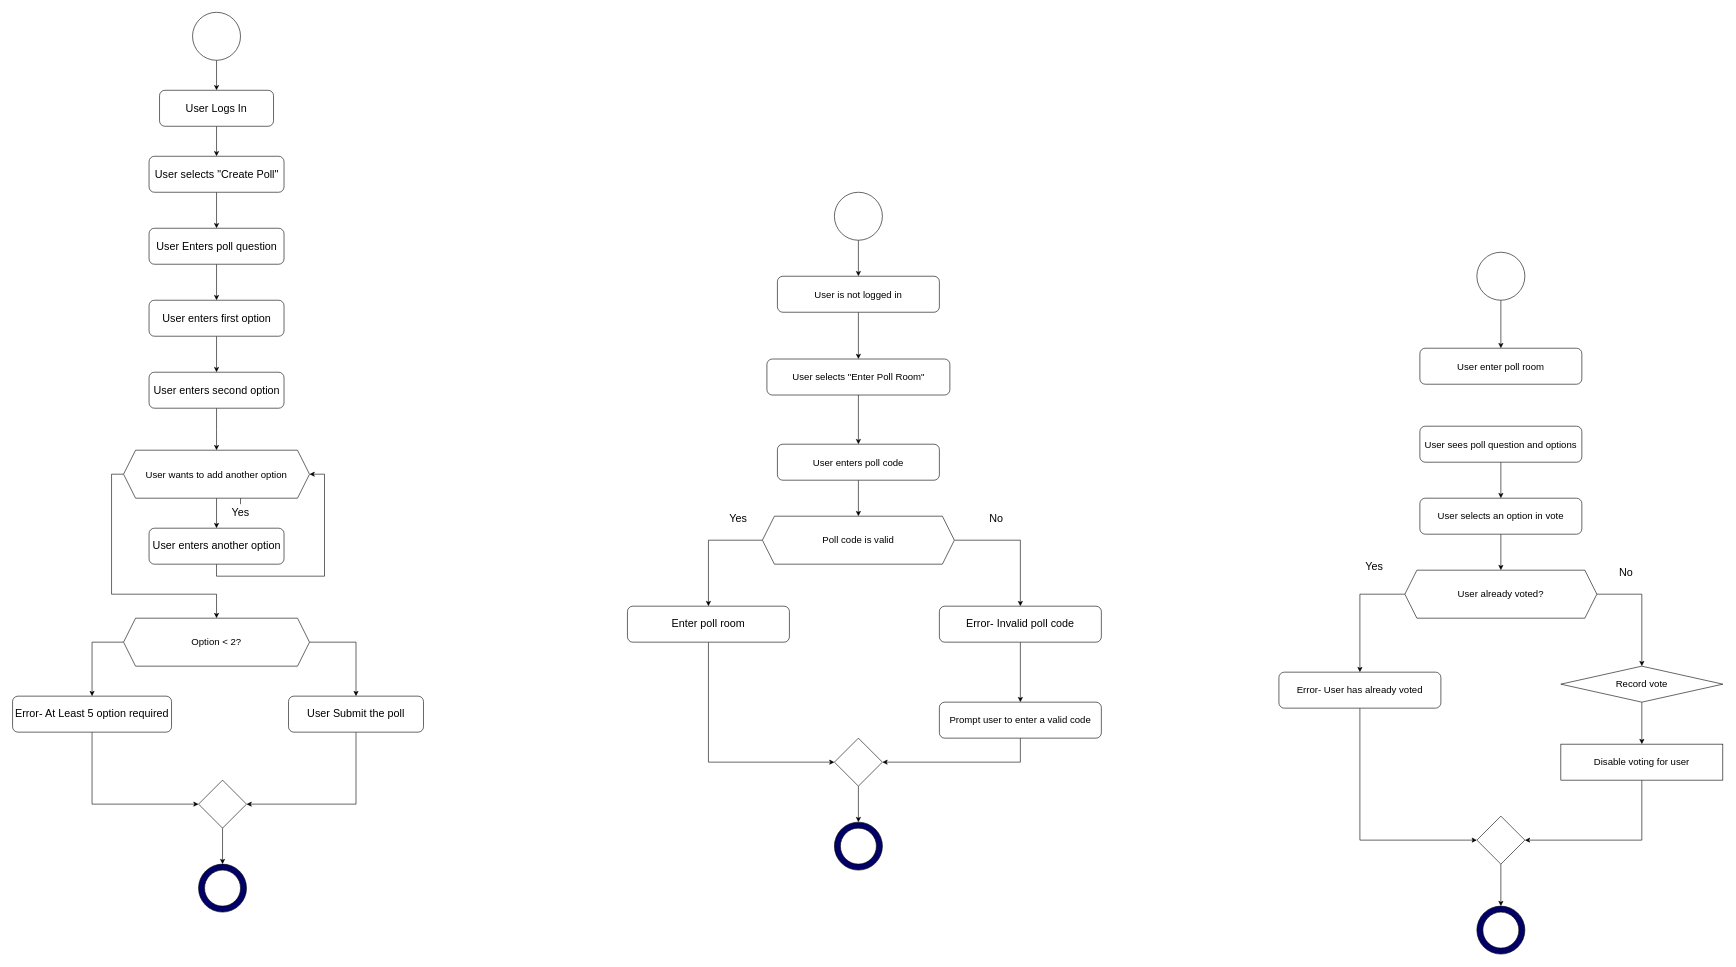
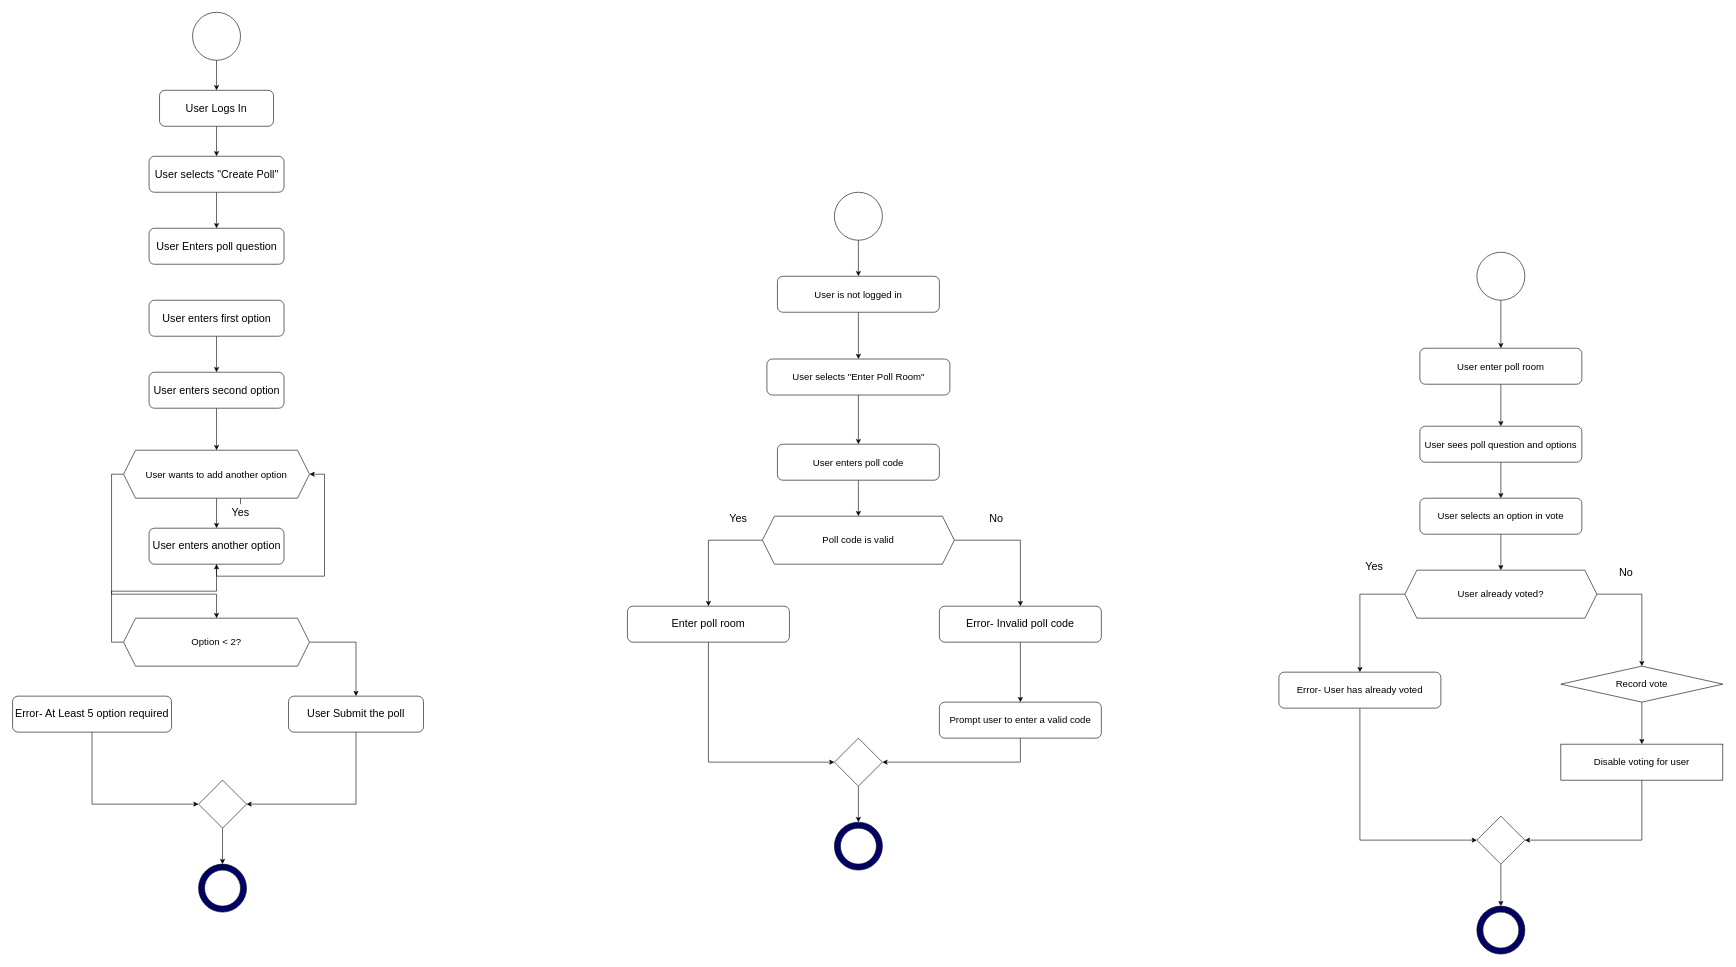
(216, 280) -> none
none -> (1501, 420)
(111, 642) -> (143, 591)
